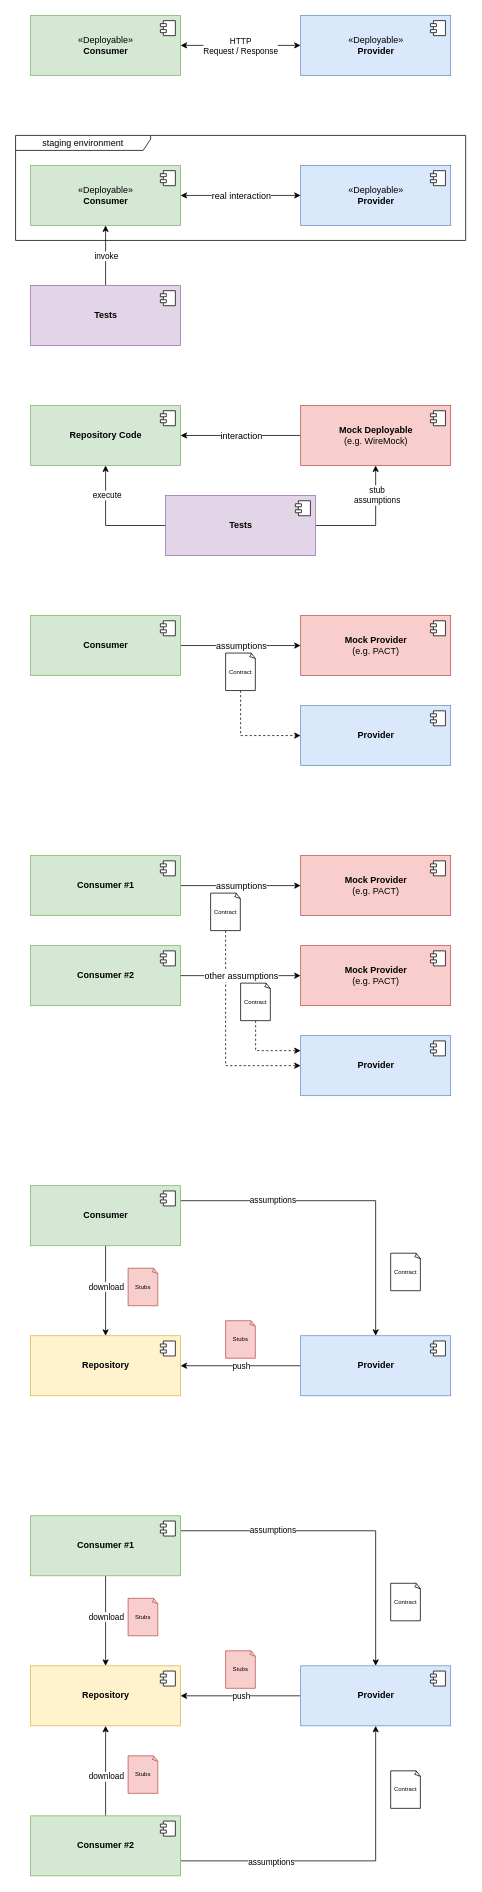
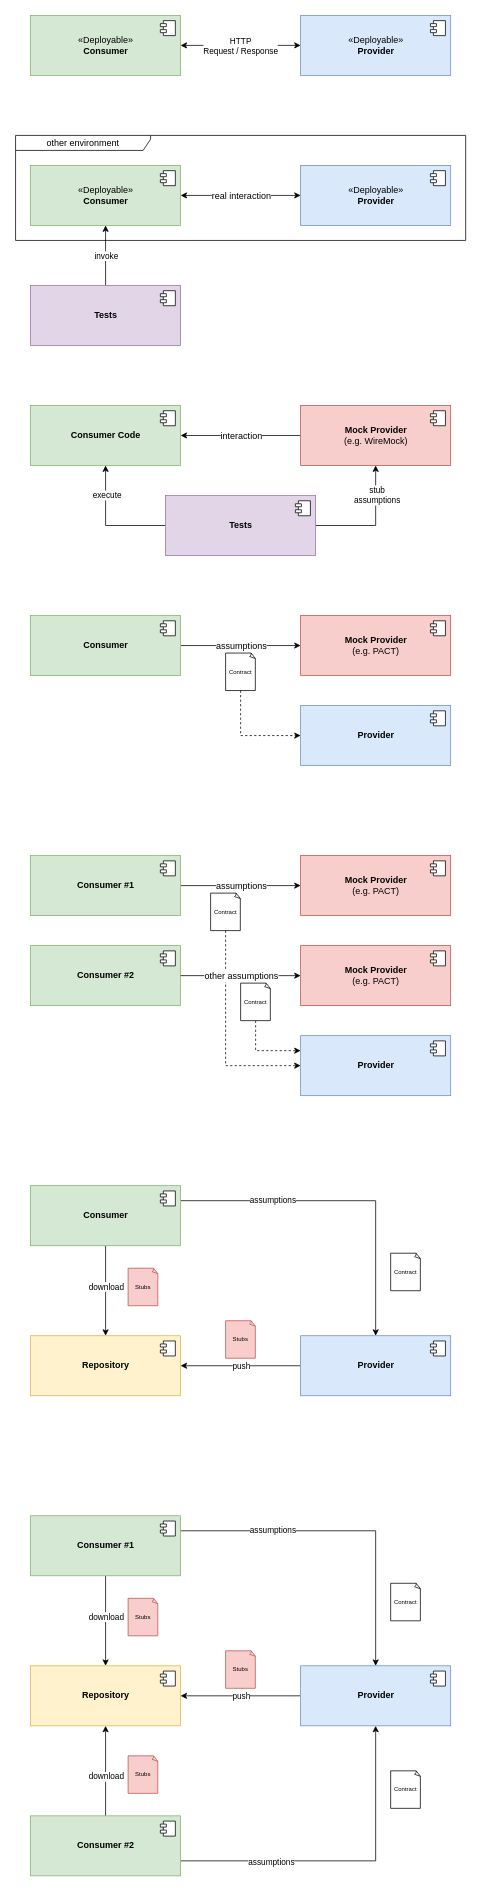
(83, 143) -> (83, 143)
(106, 435) -> (106, 435)
(376, 435) -> (376, 435)
